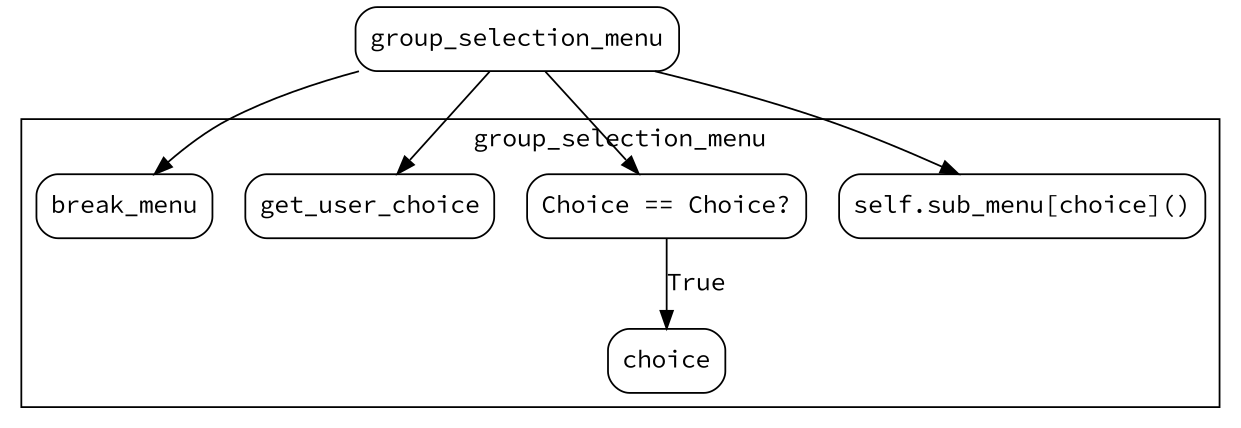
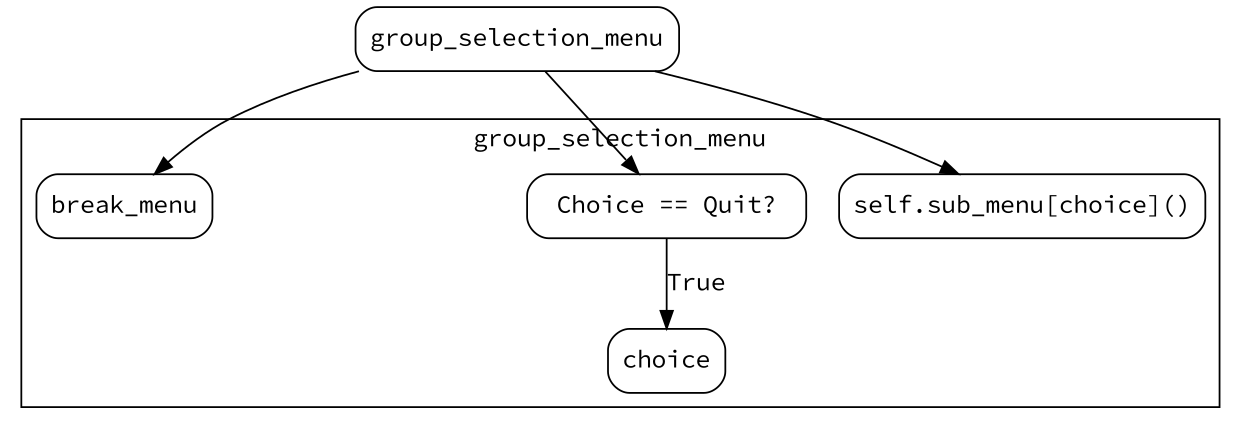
(370, 206) -> none
(667, 206) -> (667, 206)
